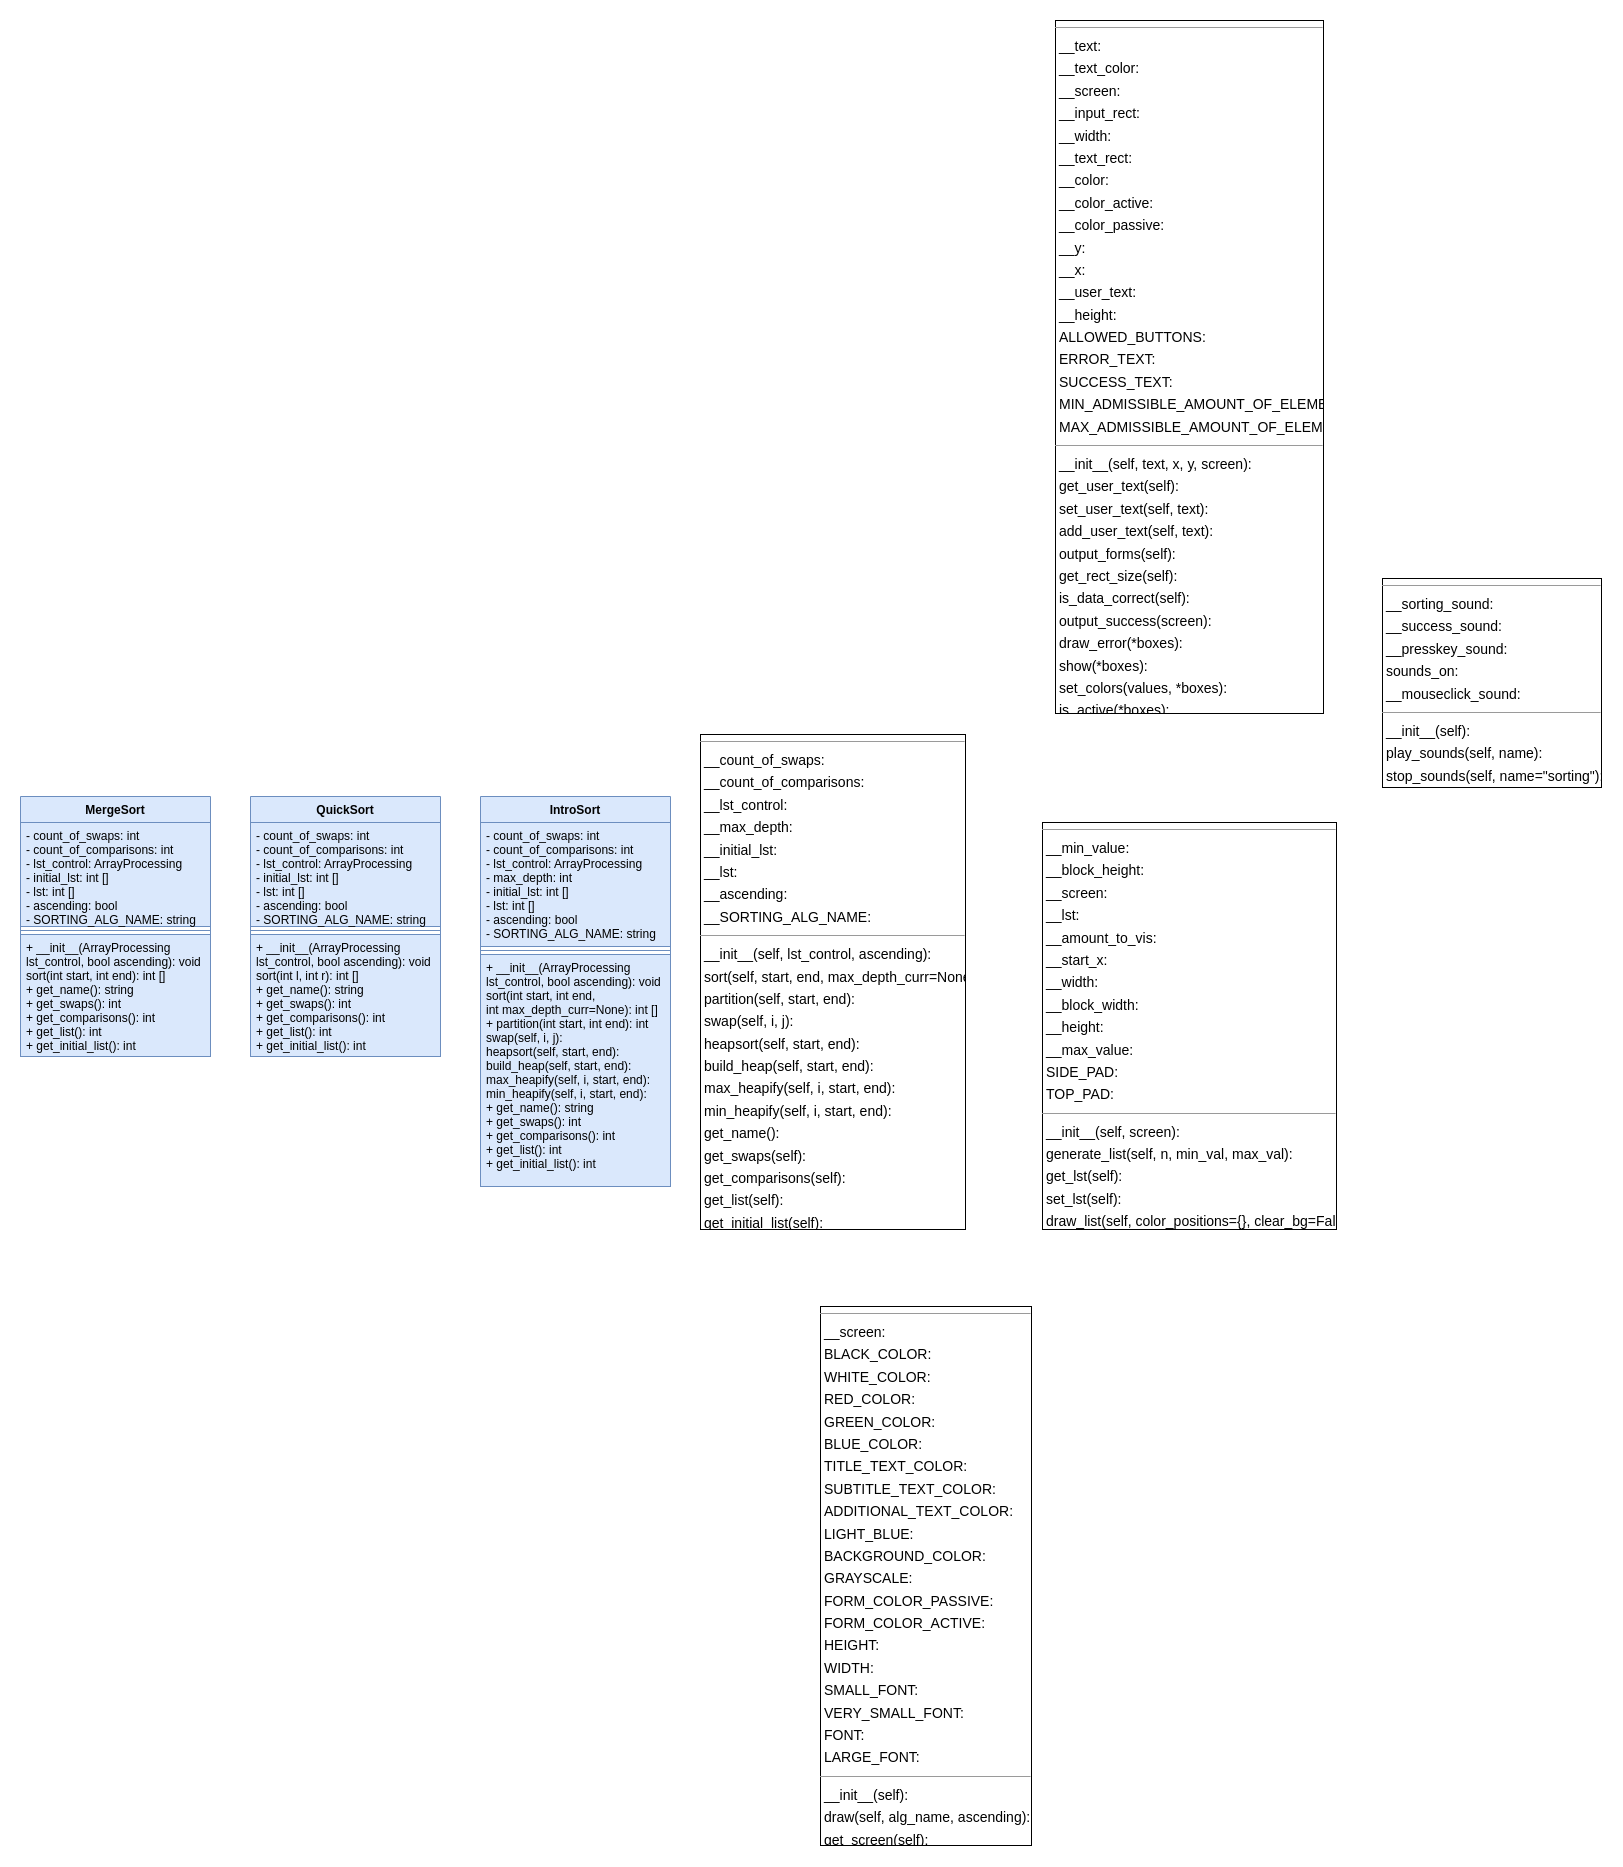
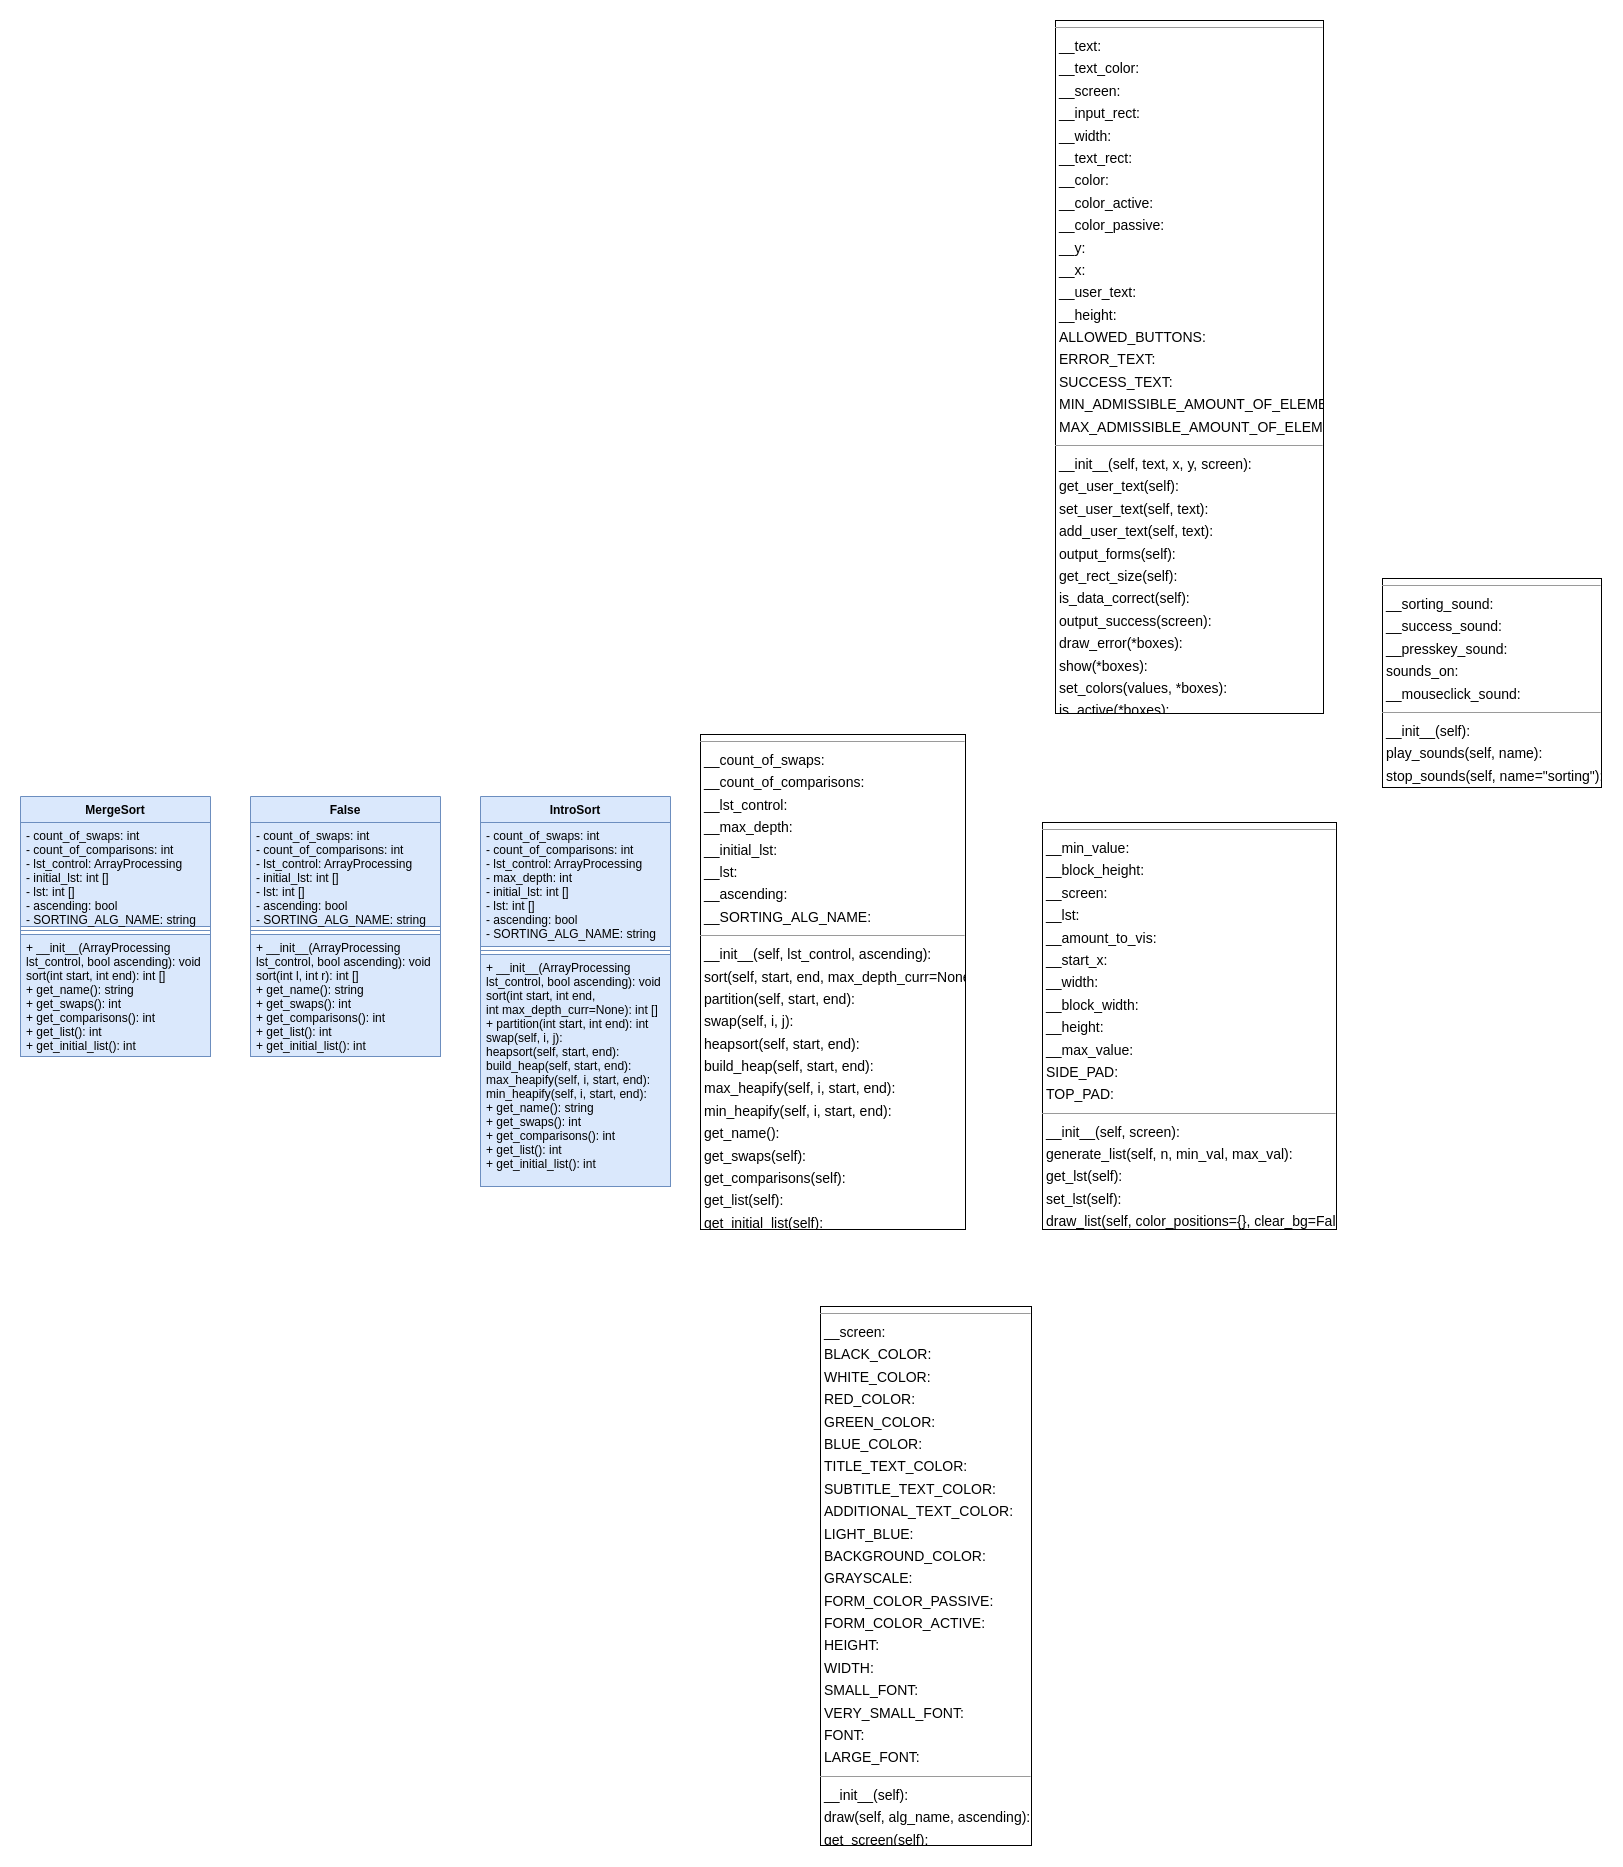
(345, 810) -> (345, 810)
